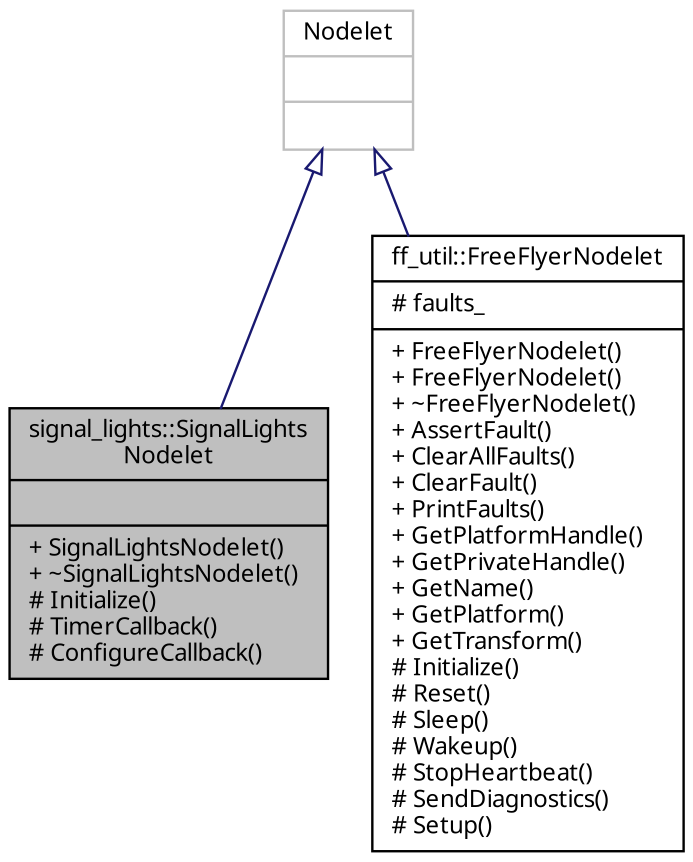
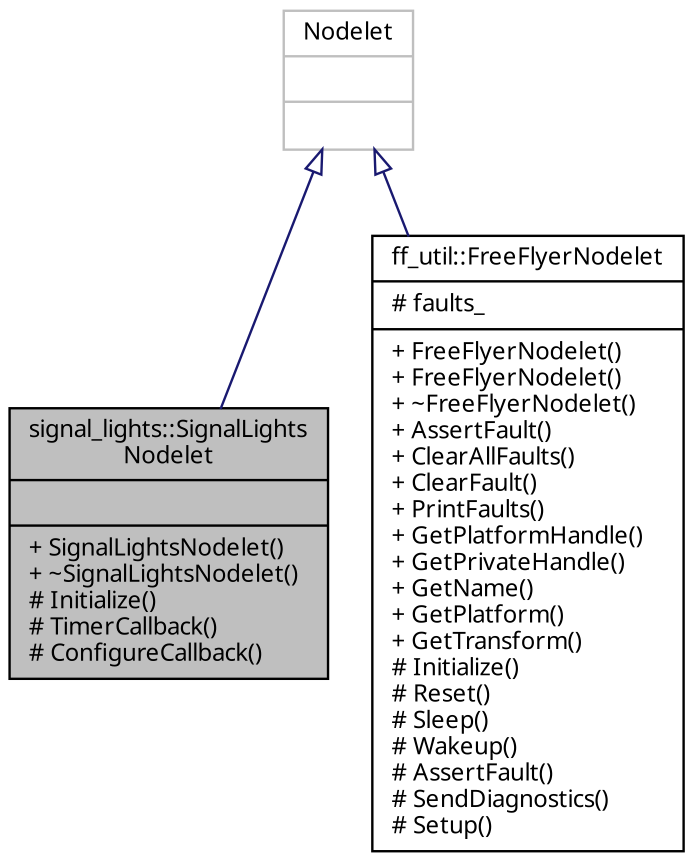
(493, 773) -> (473, 773)
